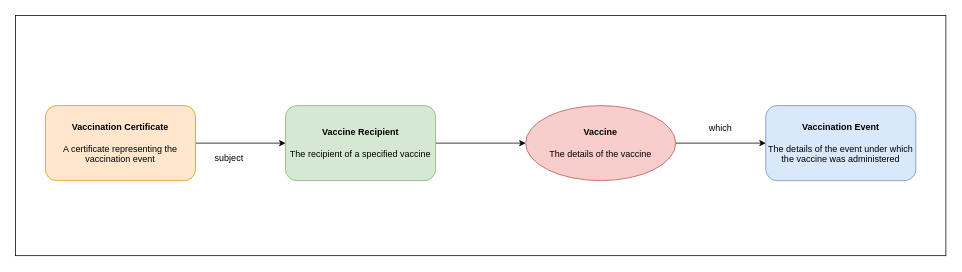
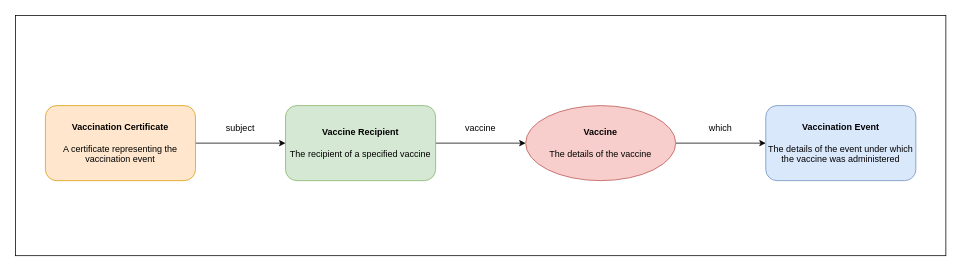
none -> (480, 128)
(229, 158) -> (240, 128)
